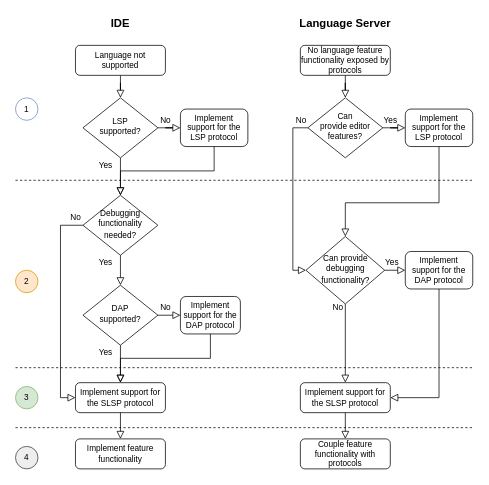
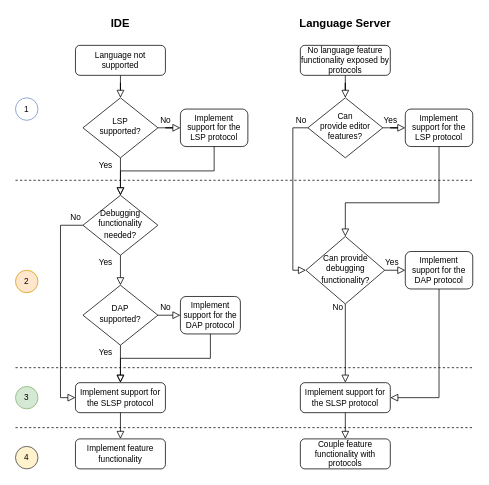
(27, 458) -> (27, 458)
